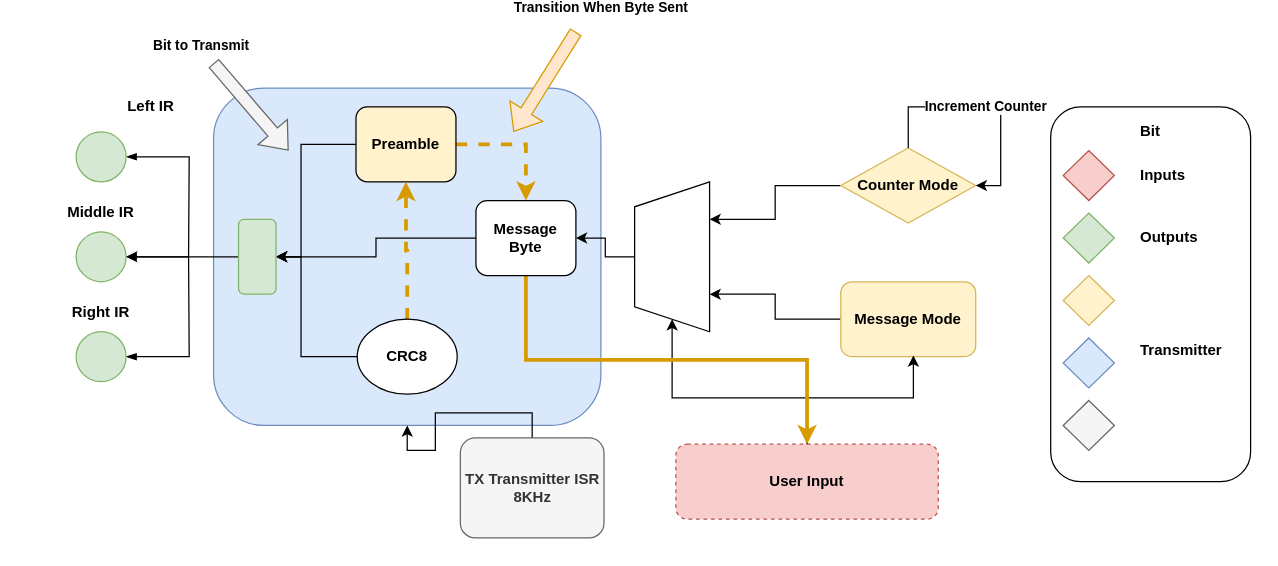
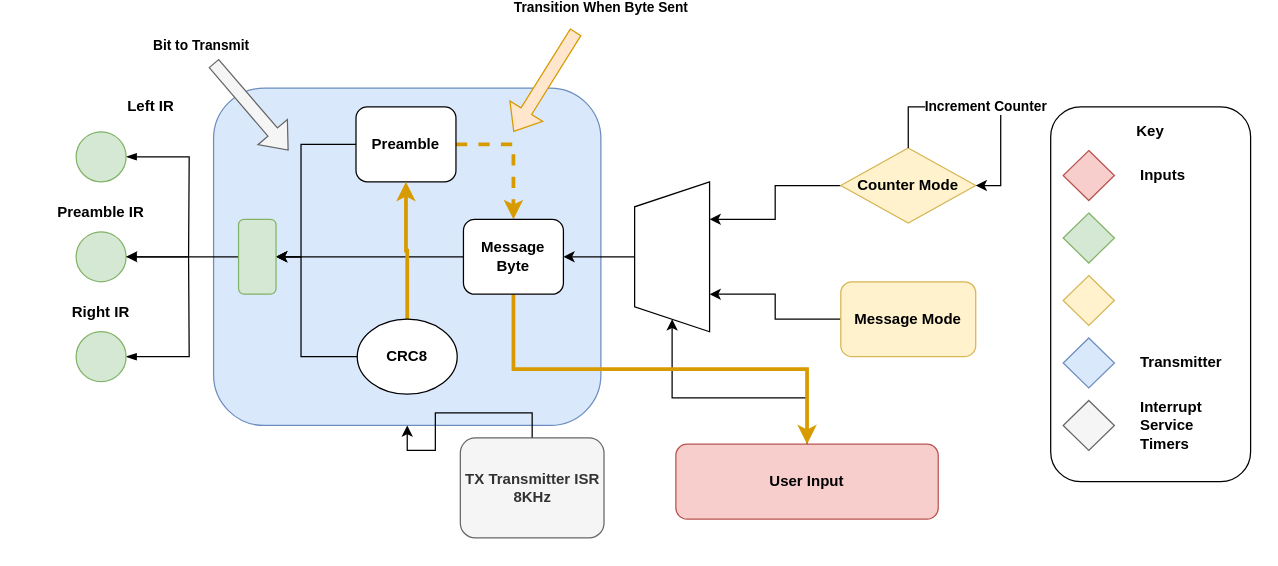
(1151, 132) -> (1151, 132)
(406, 144) -> (406, 144)
(101, 213) -> (101, 213)
(526, 238) -> (513, 257)
(1176, 238) -> none
(406, 250) -> (406, 250)
(1176, 351) -> (1176, 363)
(878, 398) -> none
none -> (1188, 426)
(807, 482) -> (807, 482)
